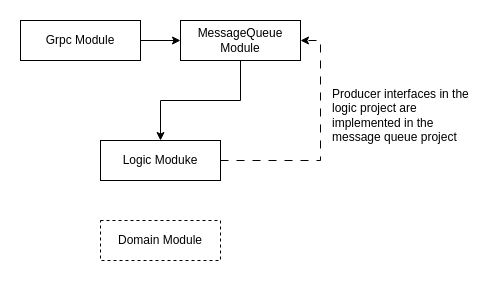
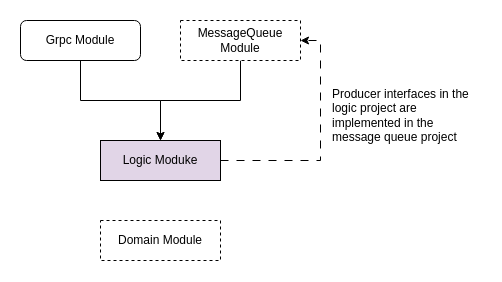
(81, 41) -> (81, 41)
(157, 41) -> (100, 101)
(241, 41) -> (241, 41)
(161, 161) -> (161, 161)
